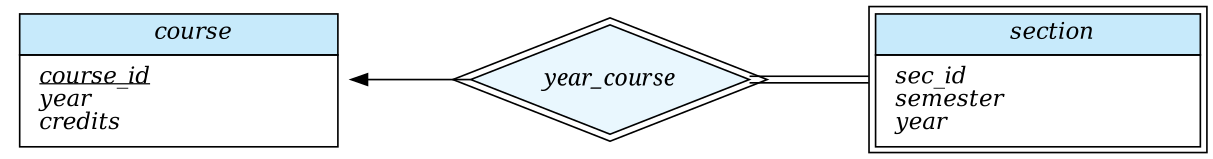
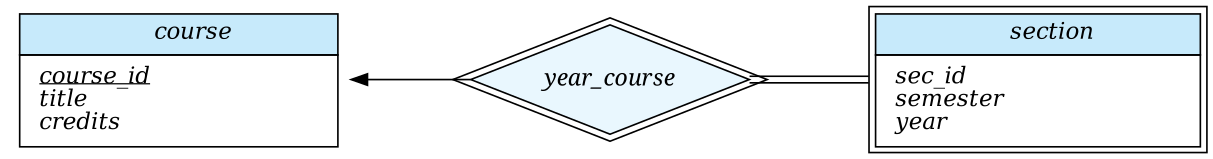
(66, 99) -> (64, 99)
